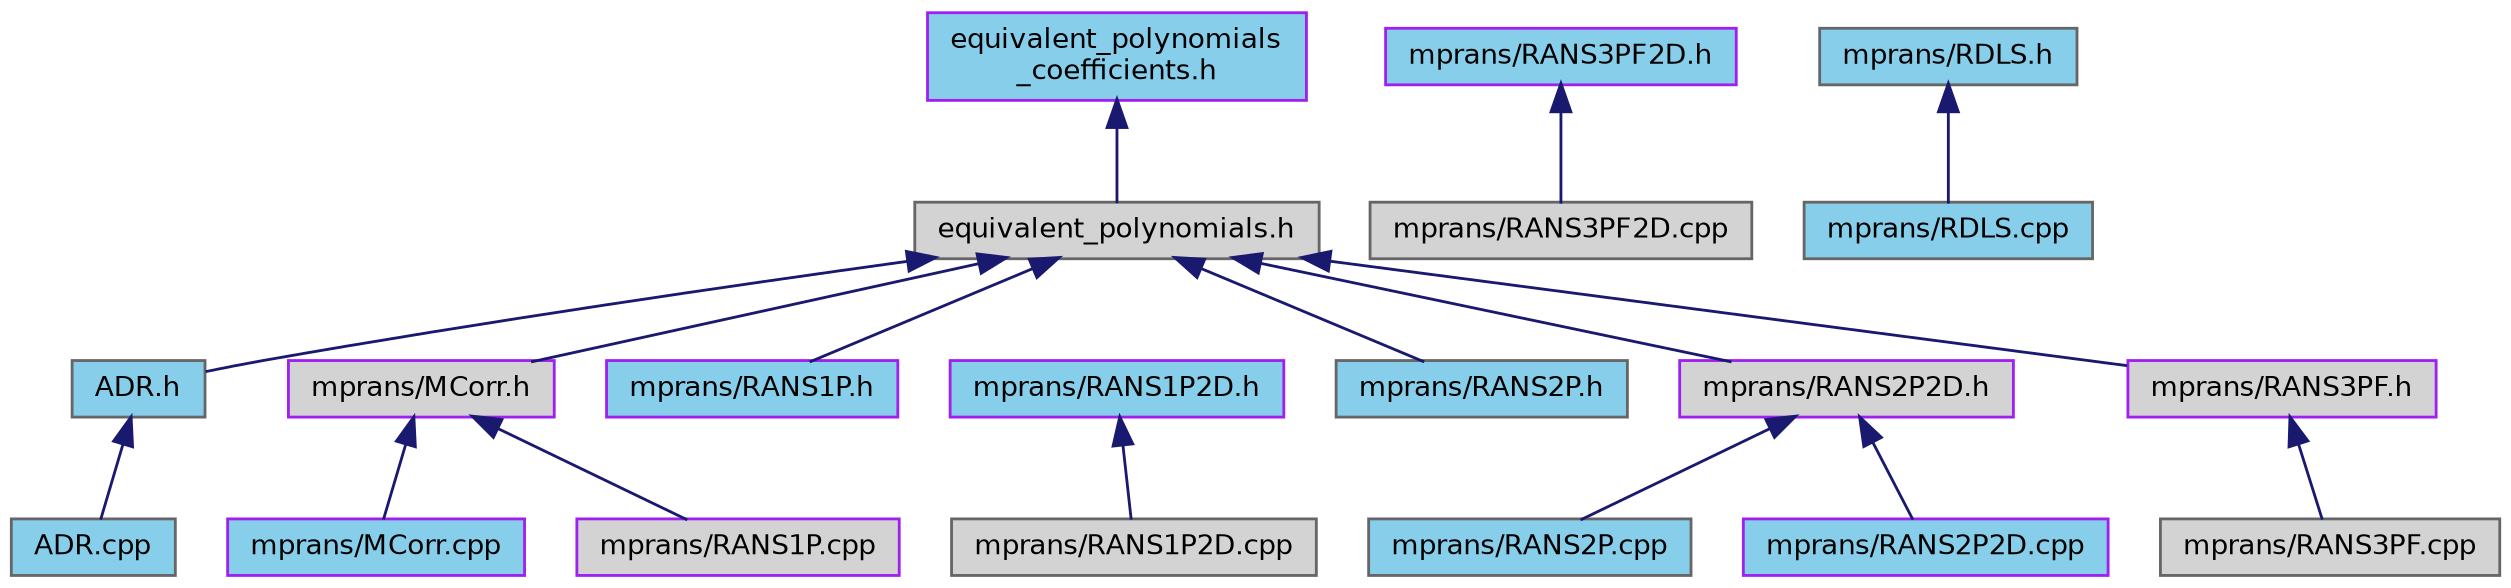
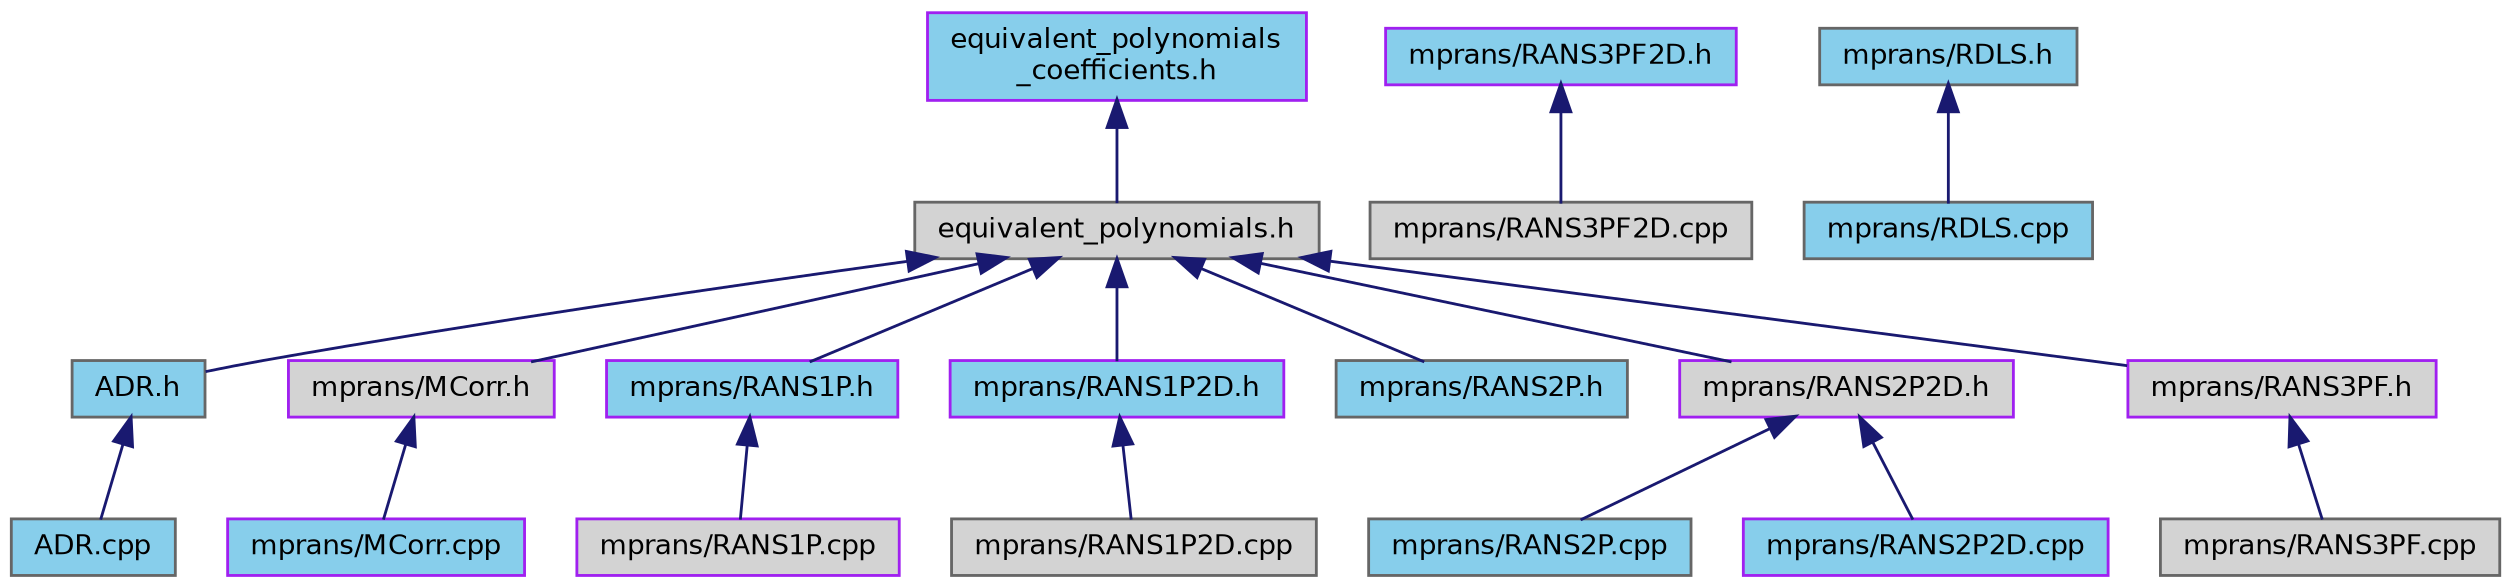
none -> (1117, 324)
(593, 474) -> (744, 482)
